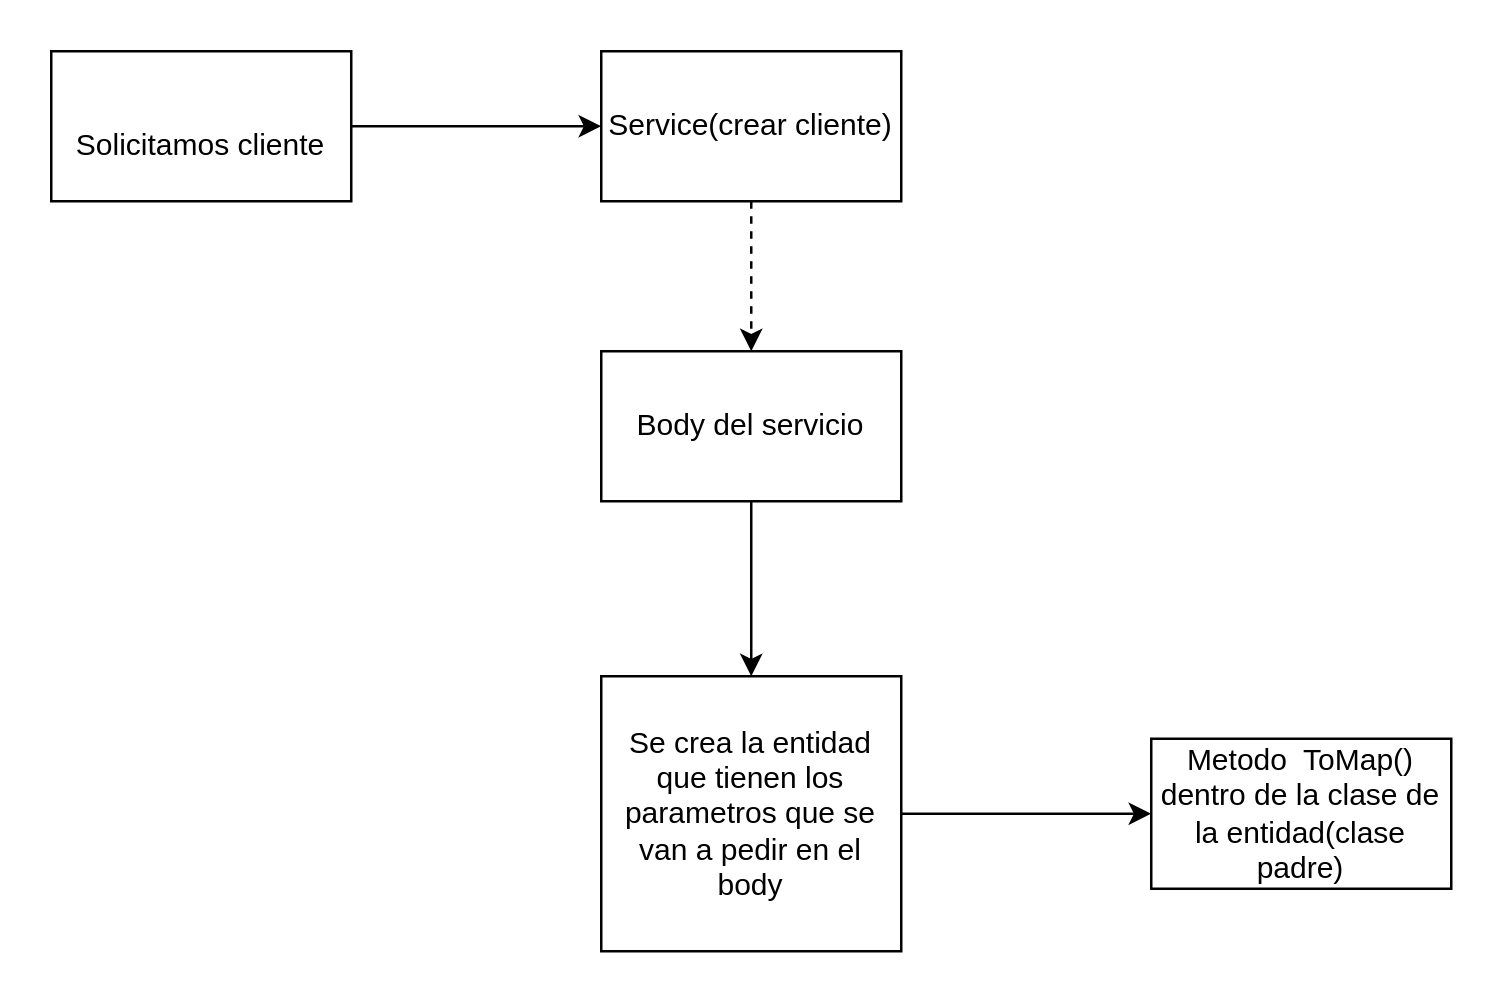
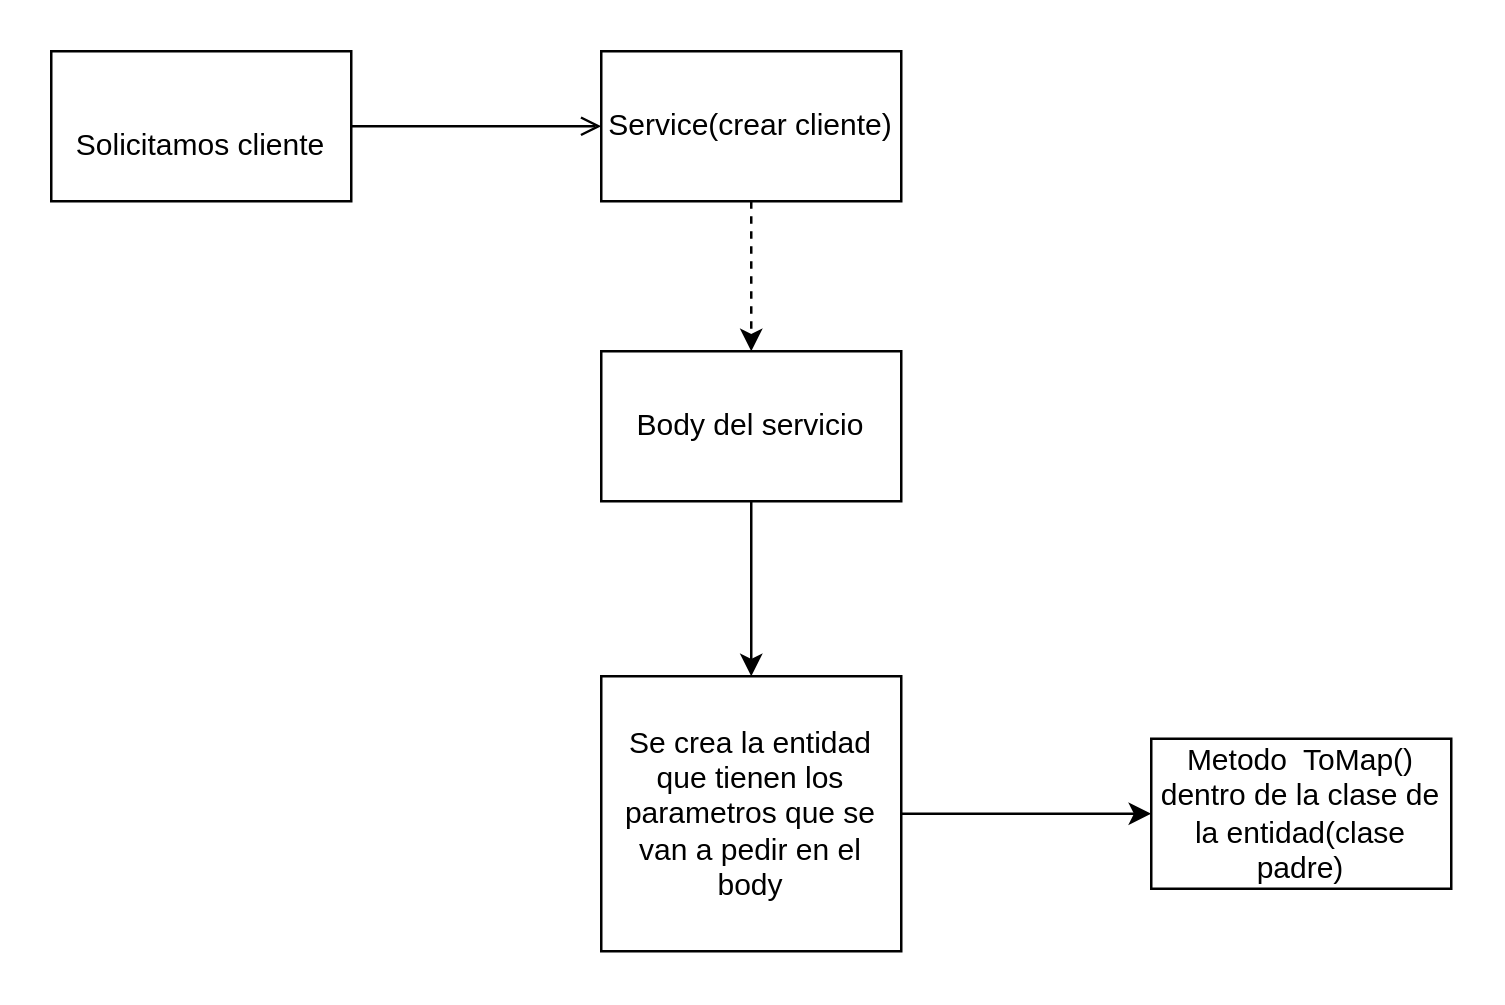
(583, 126) -> (587, 126)
